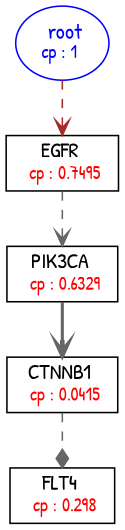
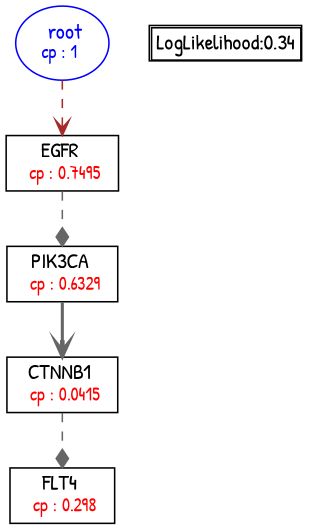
none -> (225, 43)
(62, 211) -> (62, 210)
